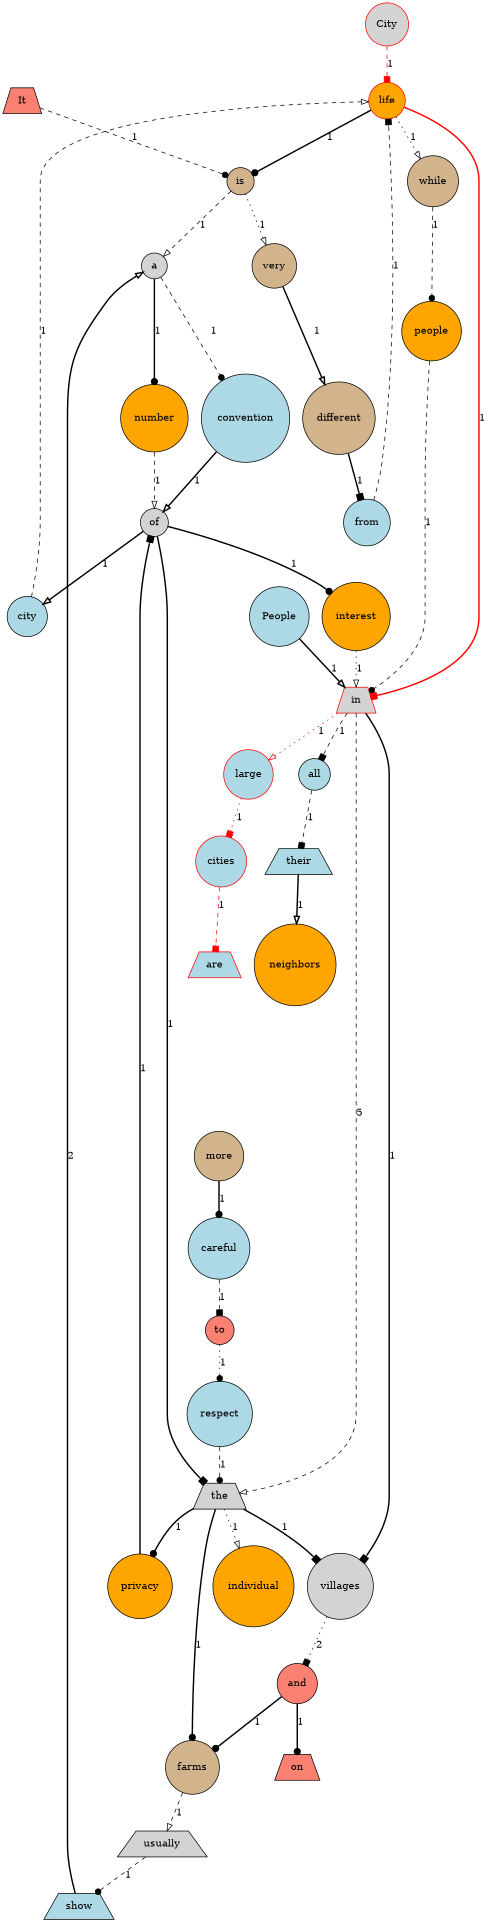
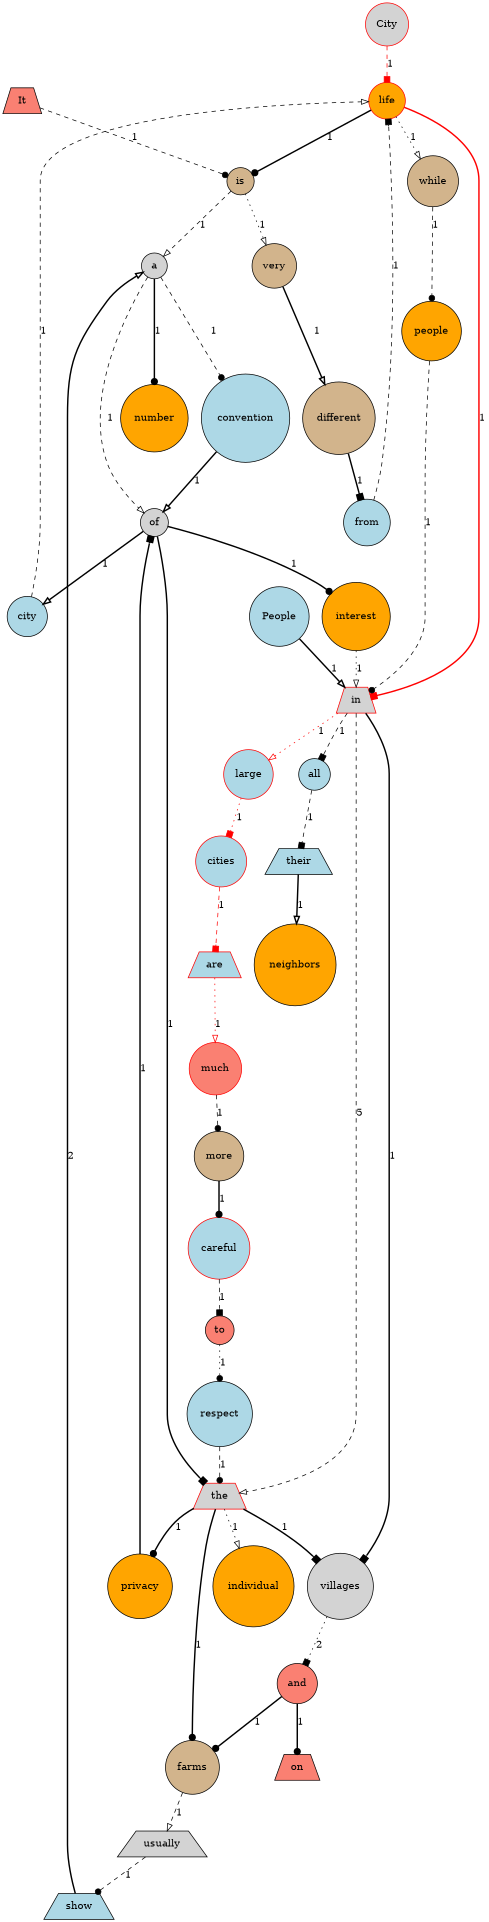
(154, 477) -> (103, 394)
none -> (215, 1069)
(219, 1248) -> (219, 1248)
(220, 1496) -> (220, 1496)
